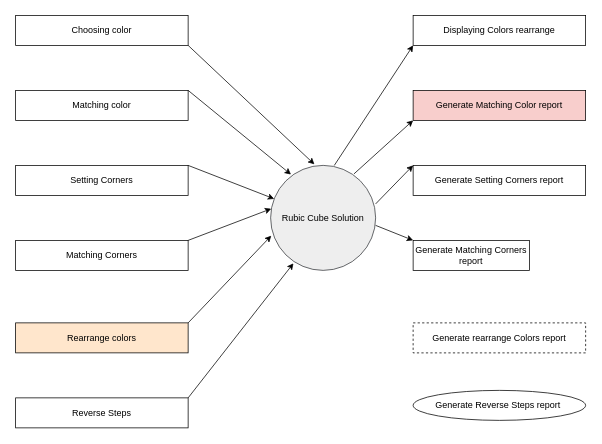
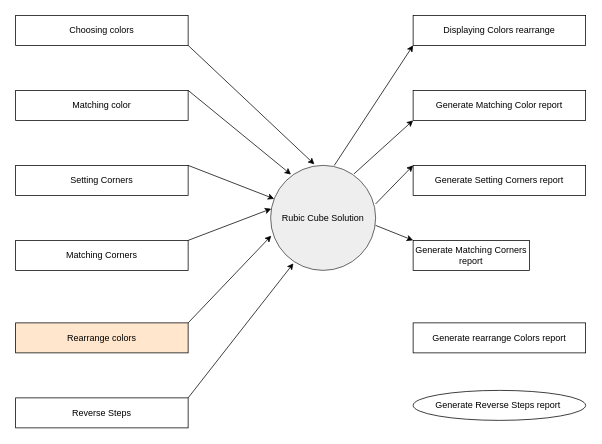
(102, 30) -> (102, 30)
(499, 105) -> (499, 105)
(499, 338) -> (499, 338)
